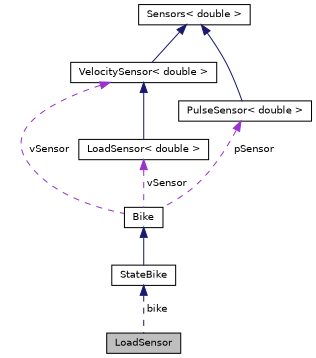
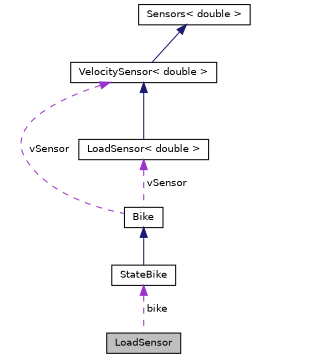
(245, 111) -> none
(144, 314) -> (144, 314)
